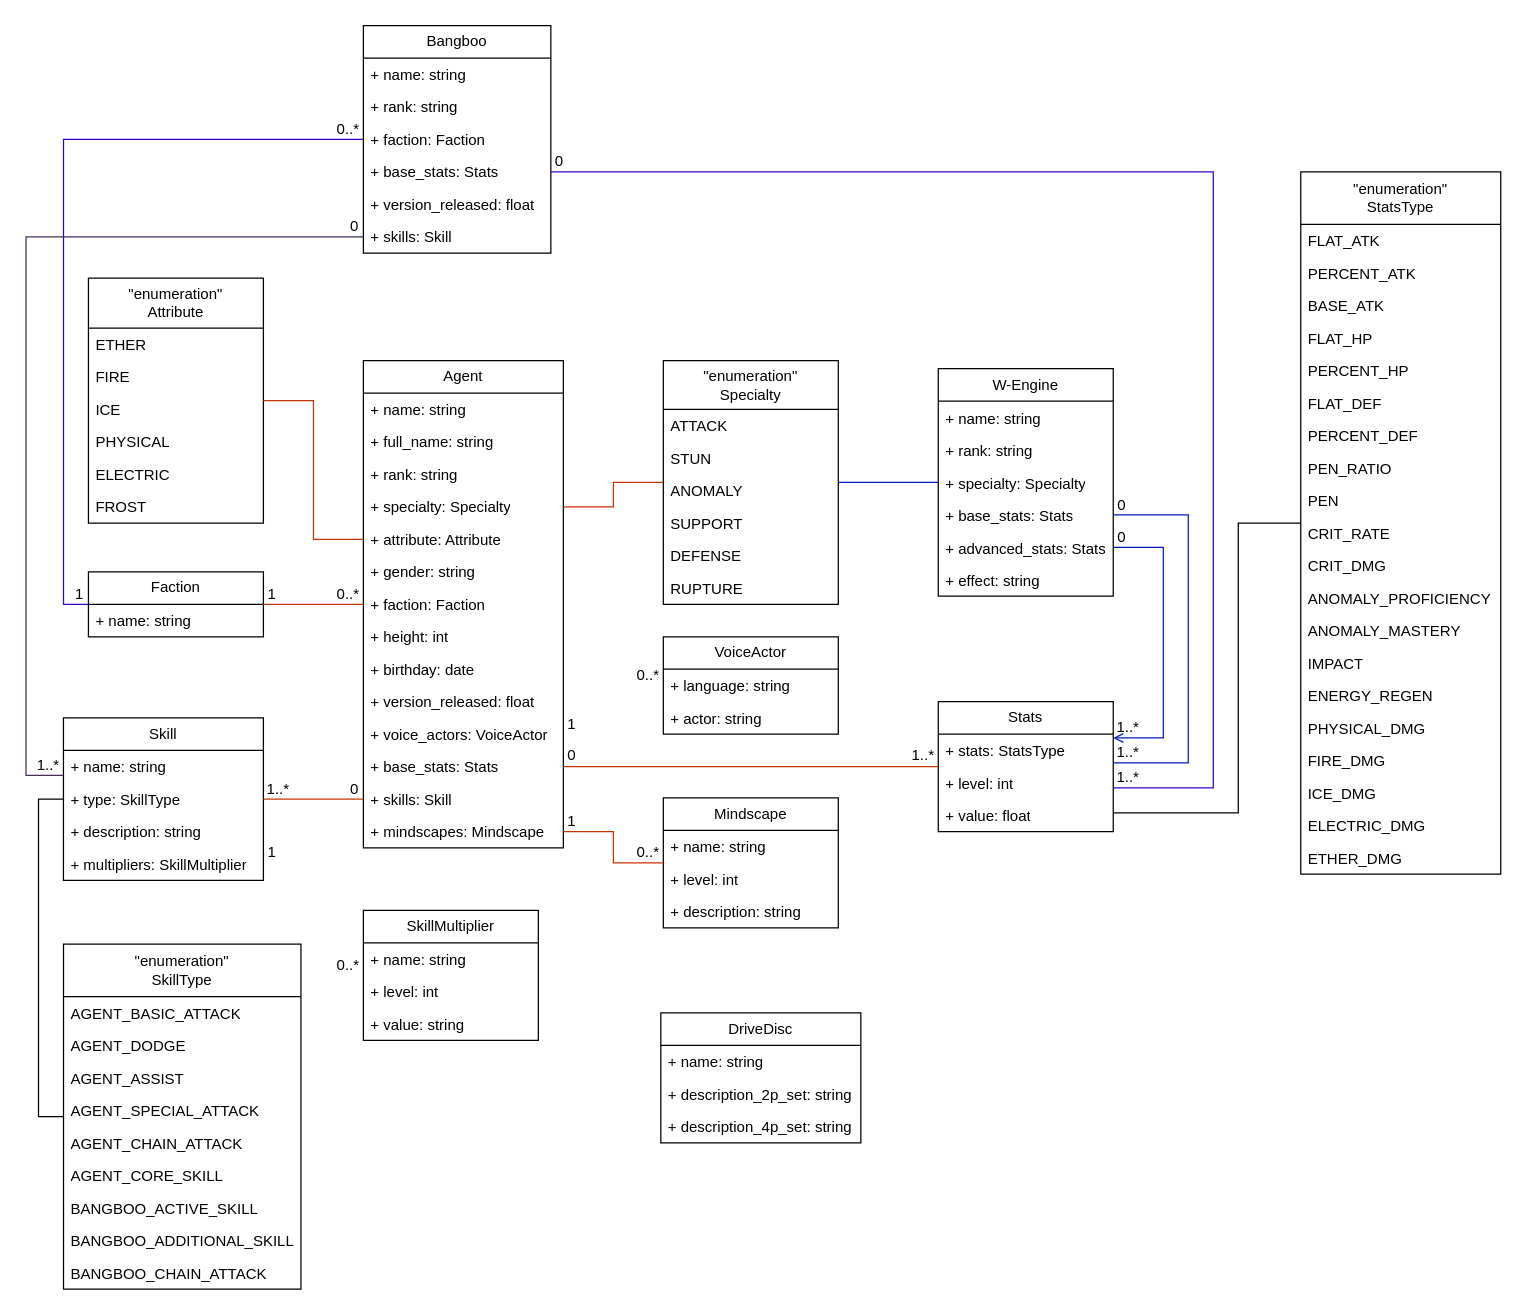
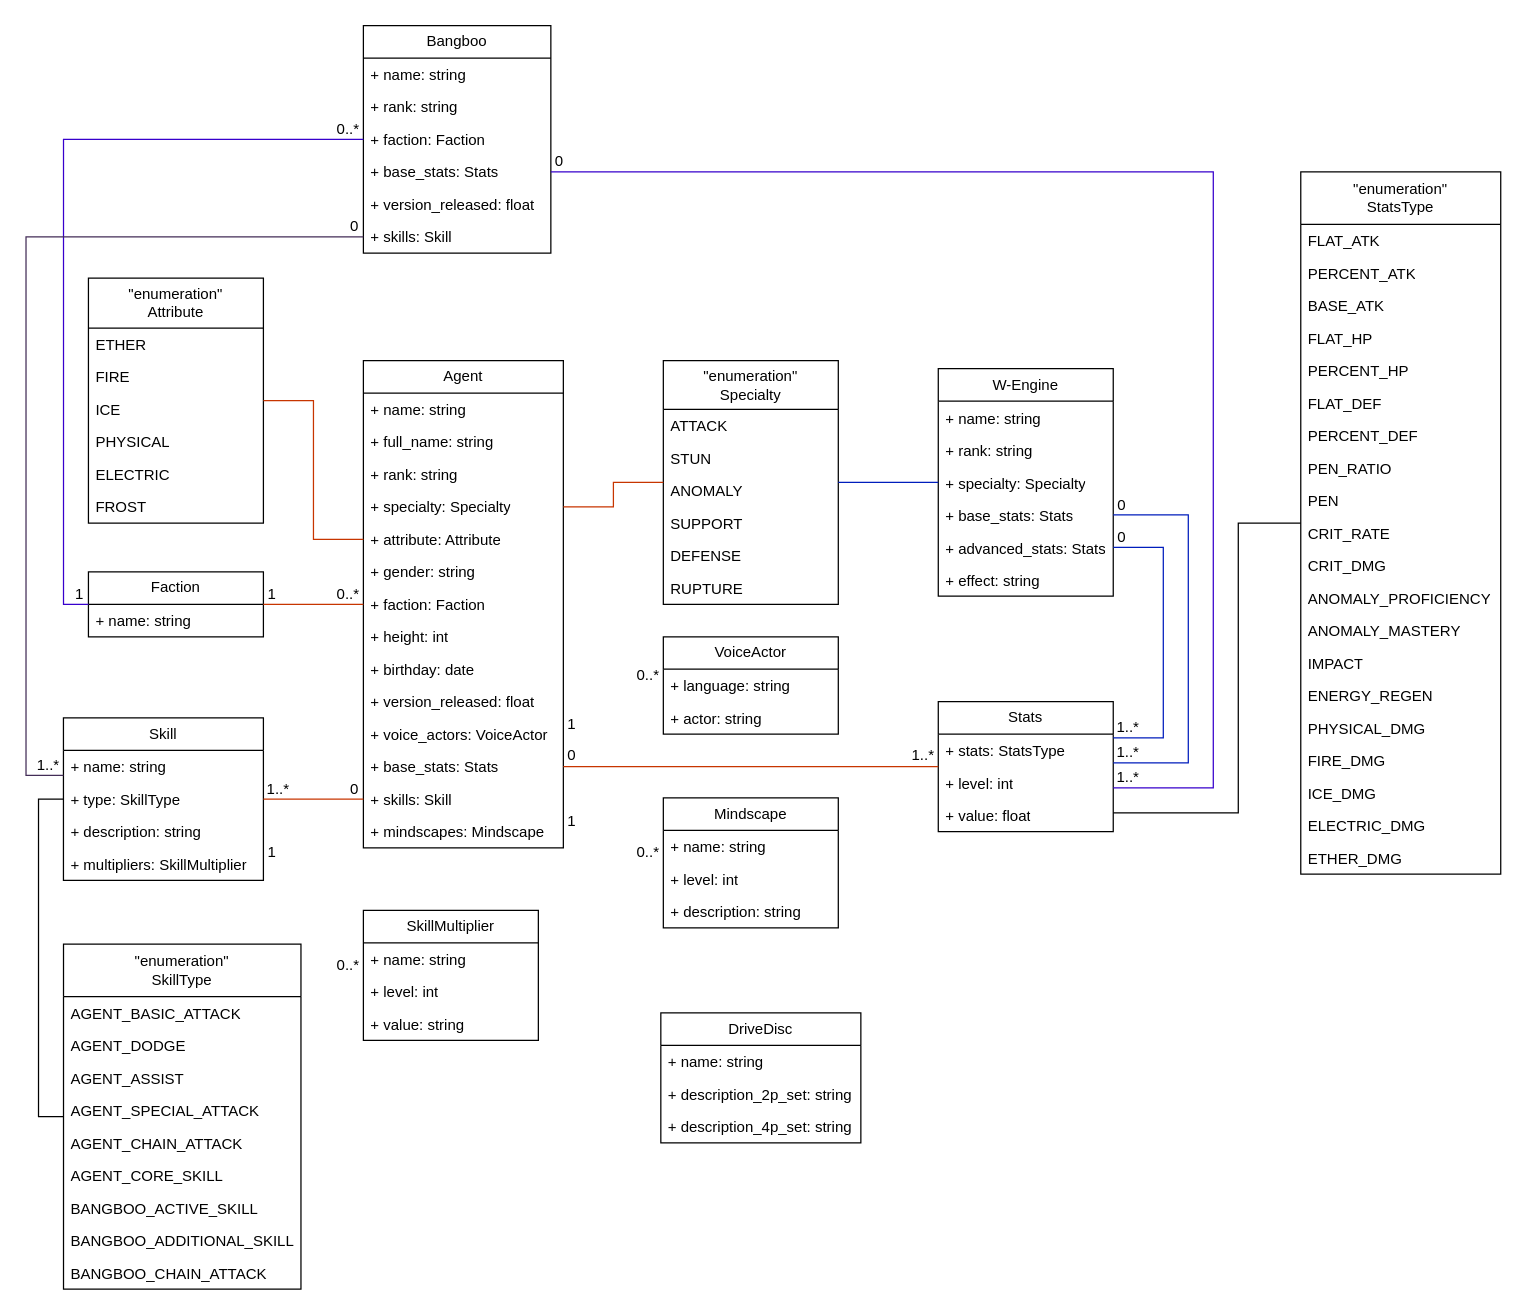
(1119, 738) -> (1118, 738)
(613, 847) -> none
